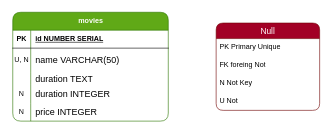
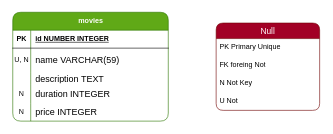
(65, 39) -> (67, 39)
(66, 60) -> (66, 60)
(59, 78) -> (65, 78)
